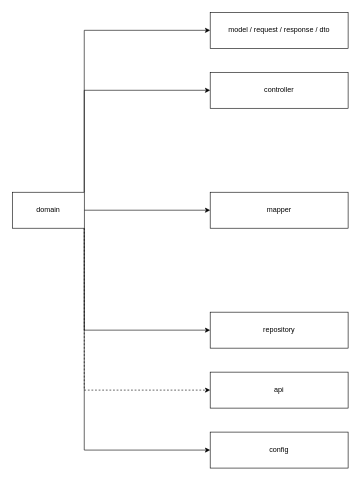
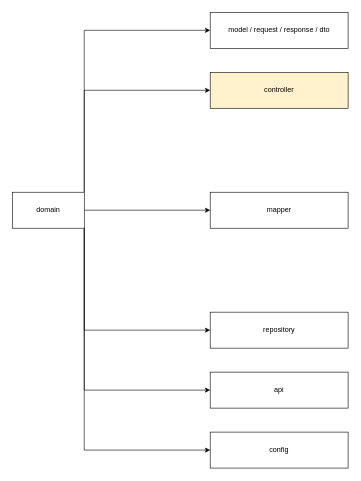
(279, 90) -> (279, 90)
(146, 390) -> (146, 390)
